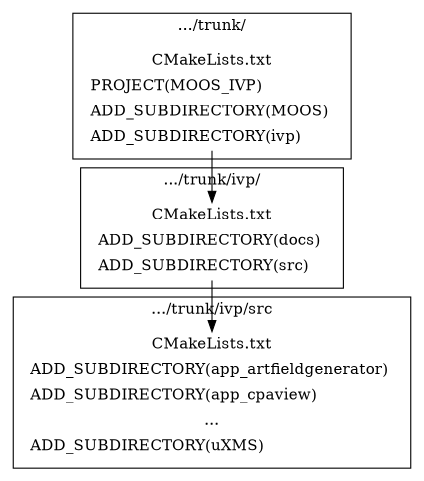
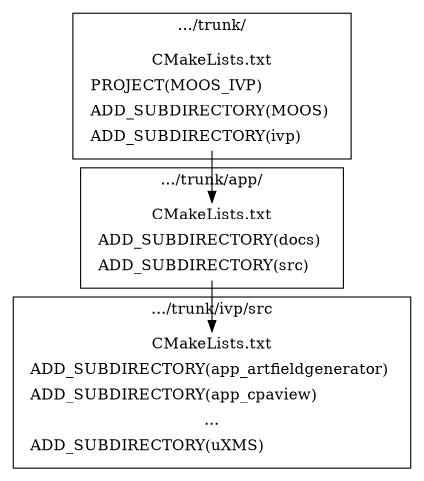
(212, 181) -> (212, 181)
